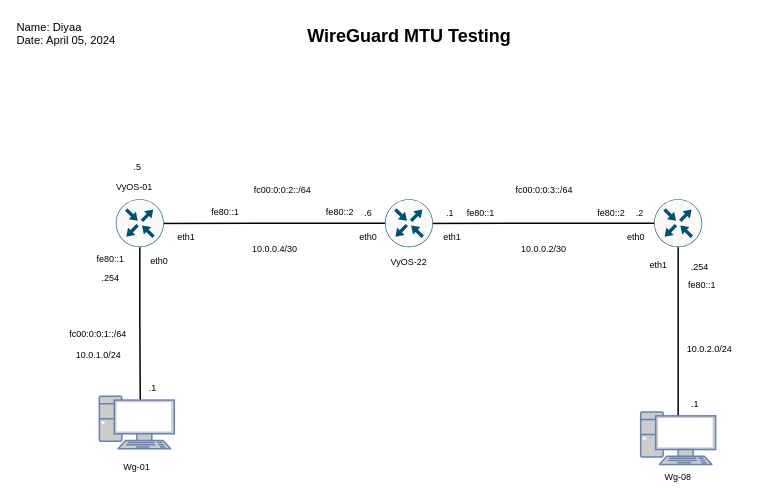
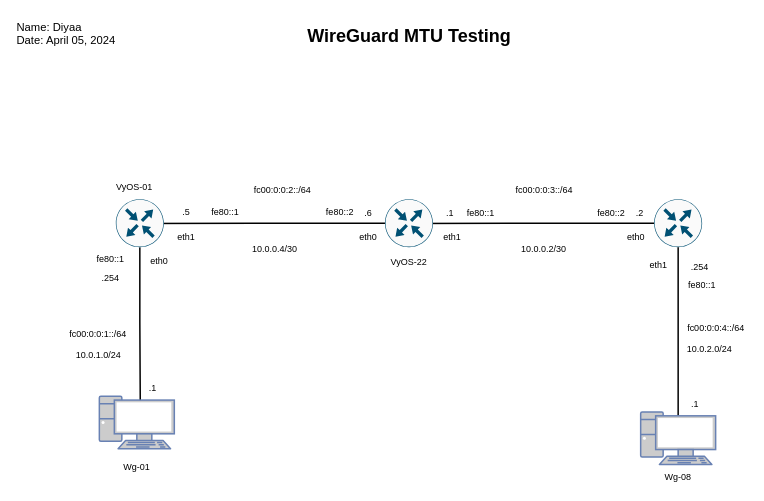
(138, 167) -> (186, 212)
none -> (716, 329)
